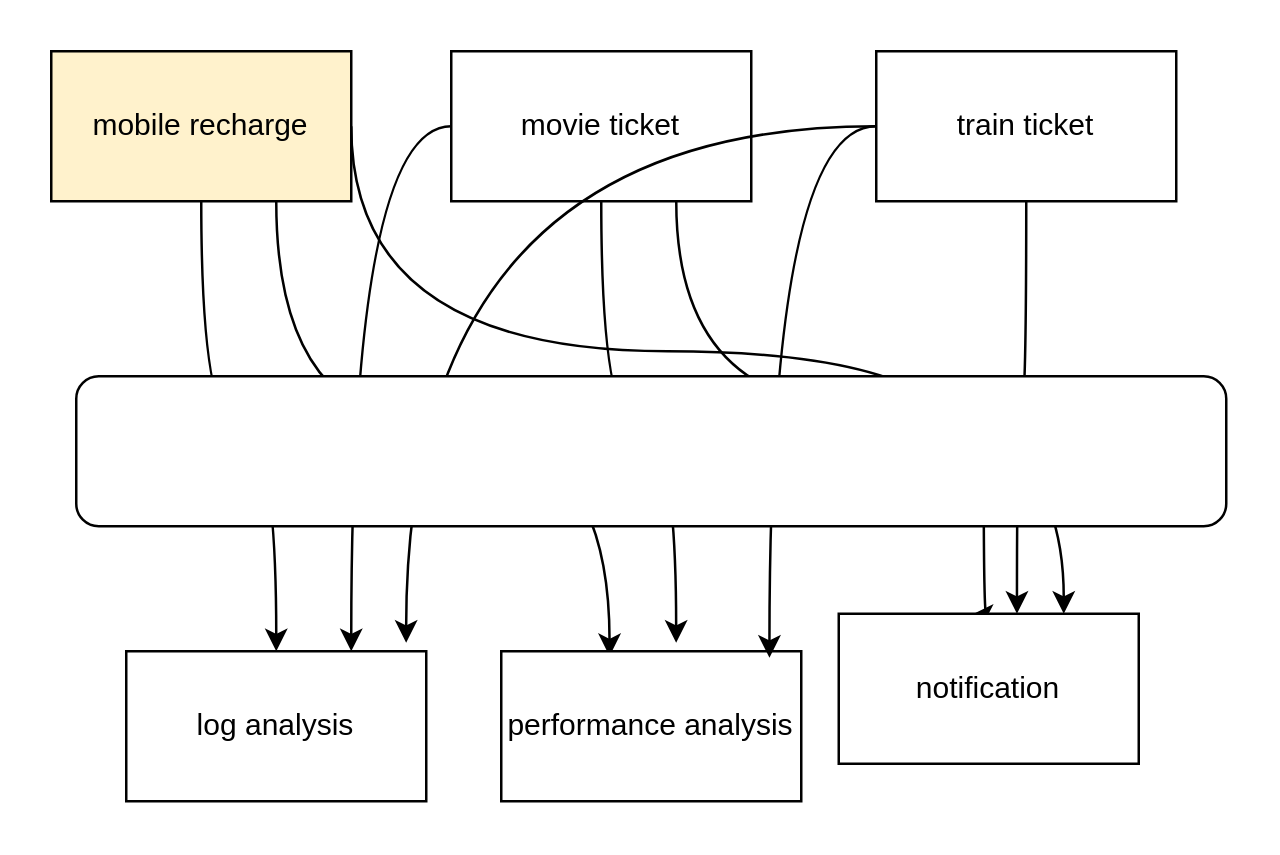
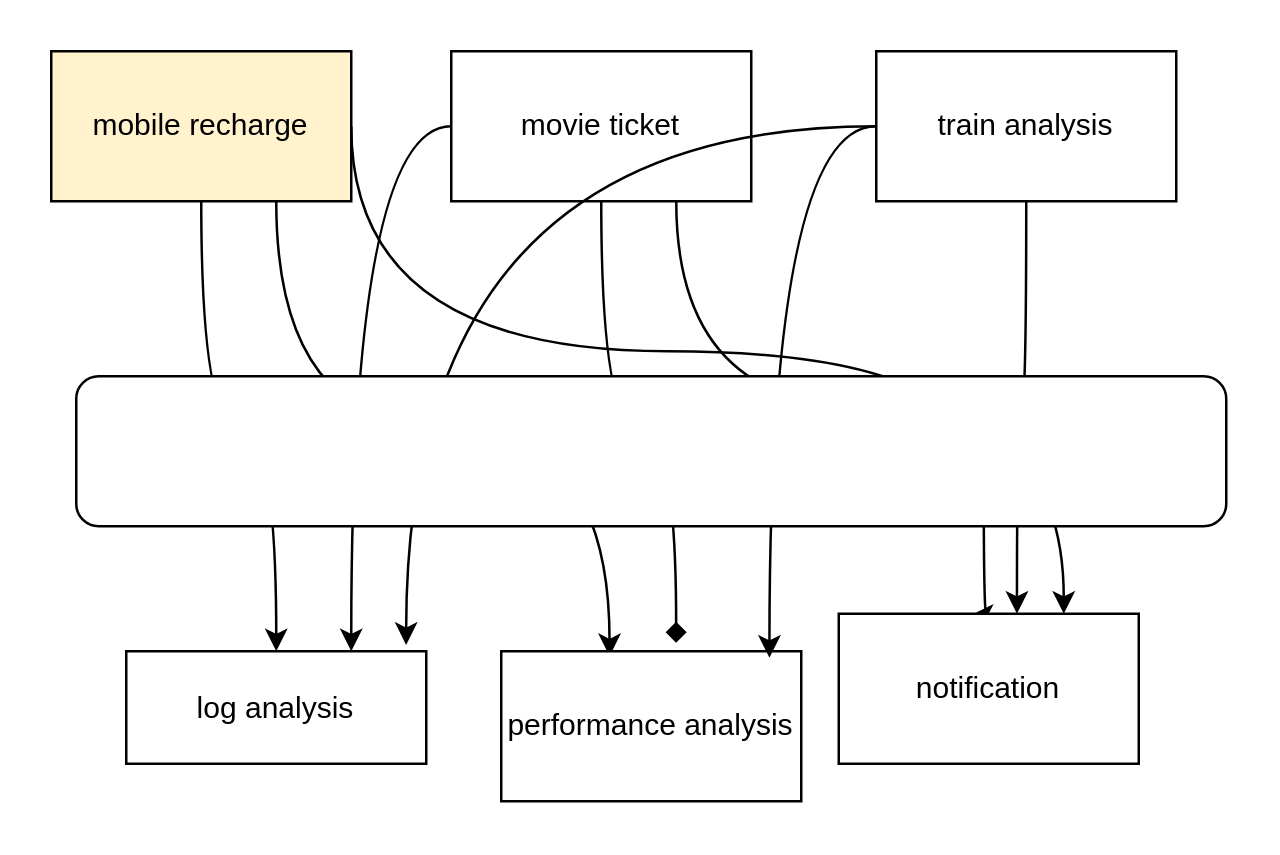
(1026, 126) -> (1026, 126)
(676, 623) -> (676, 622)
(276, 726) -> (276, 708)
